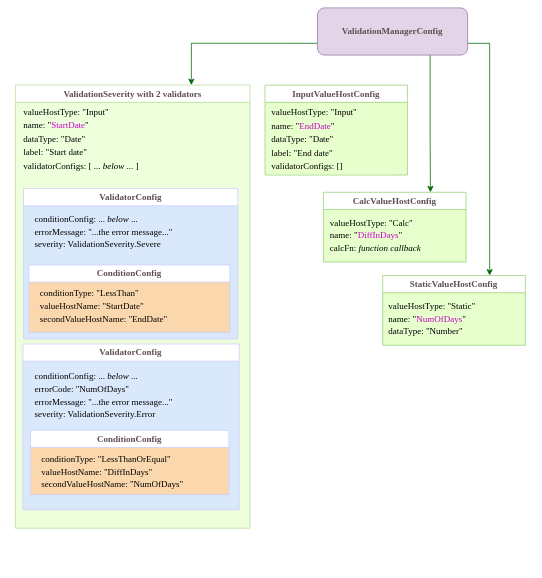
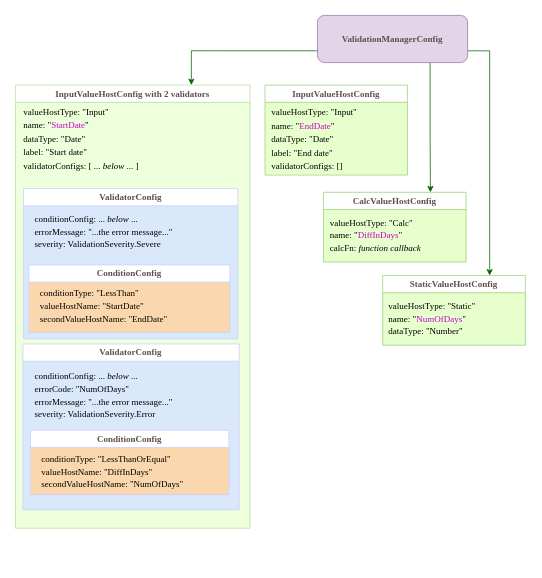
(393, 32) -> (393, 39)
(133, 94) -> (133, 94)
